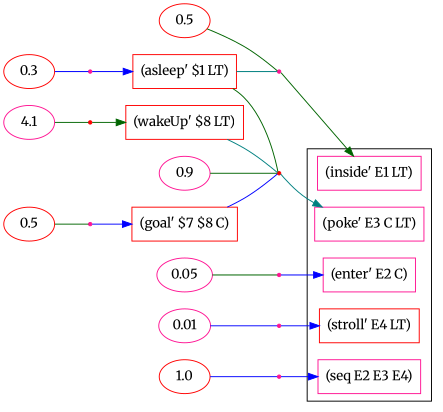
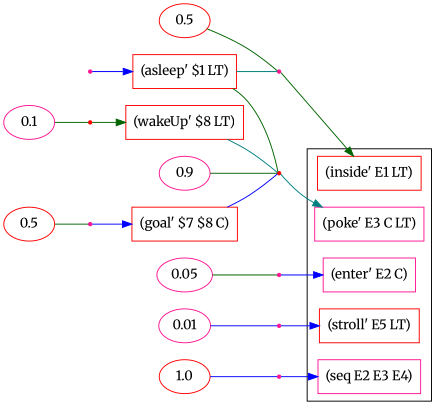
(29, 72) -> none
(29, 122) -> (29, 122)
(369, 173) -> (369, 173)
(369, 326) -> (369, 326)
